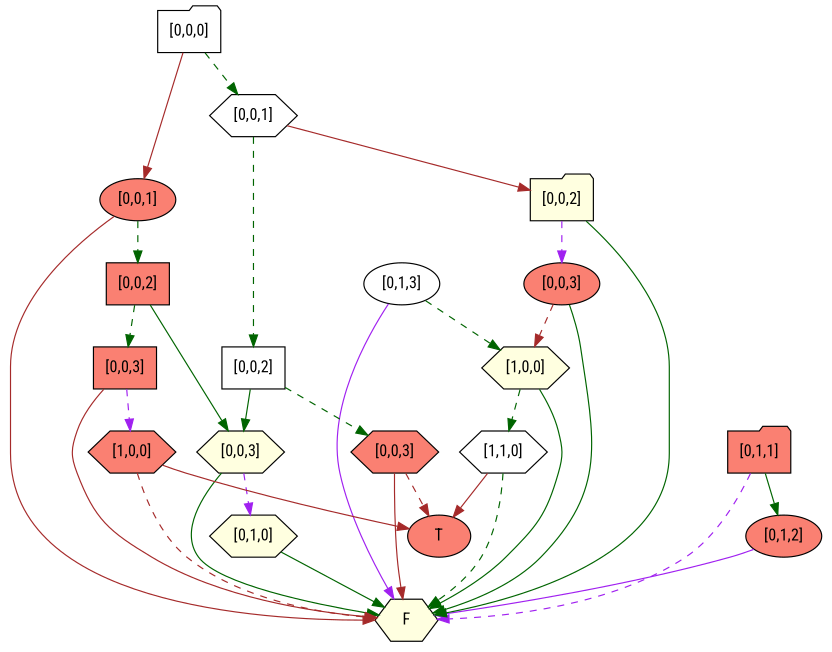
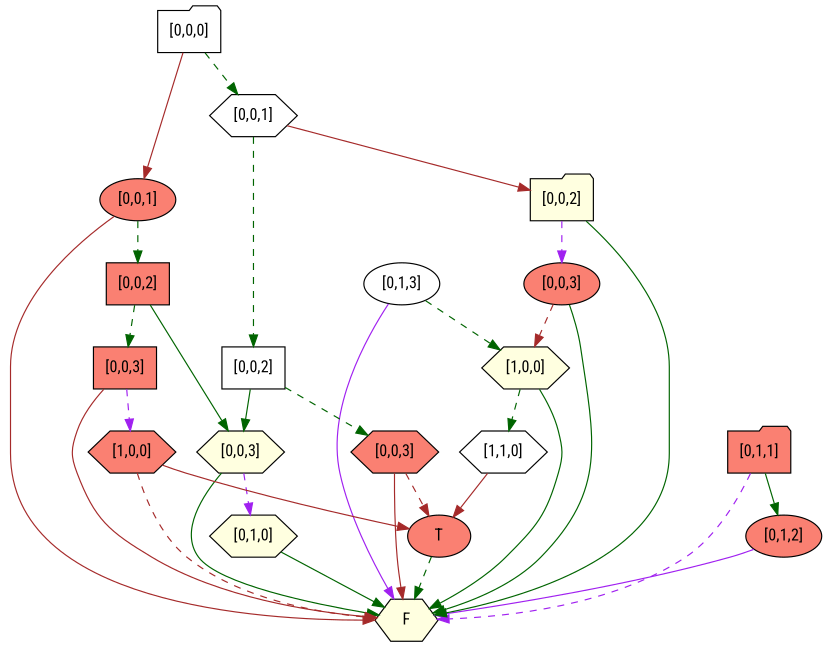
(487, 545) -> (425, 572)
